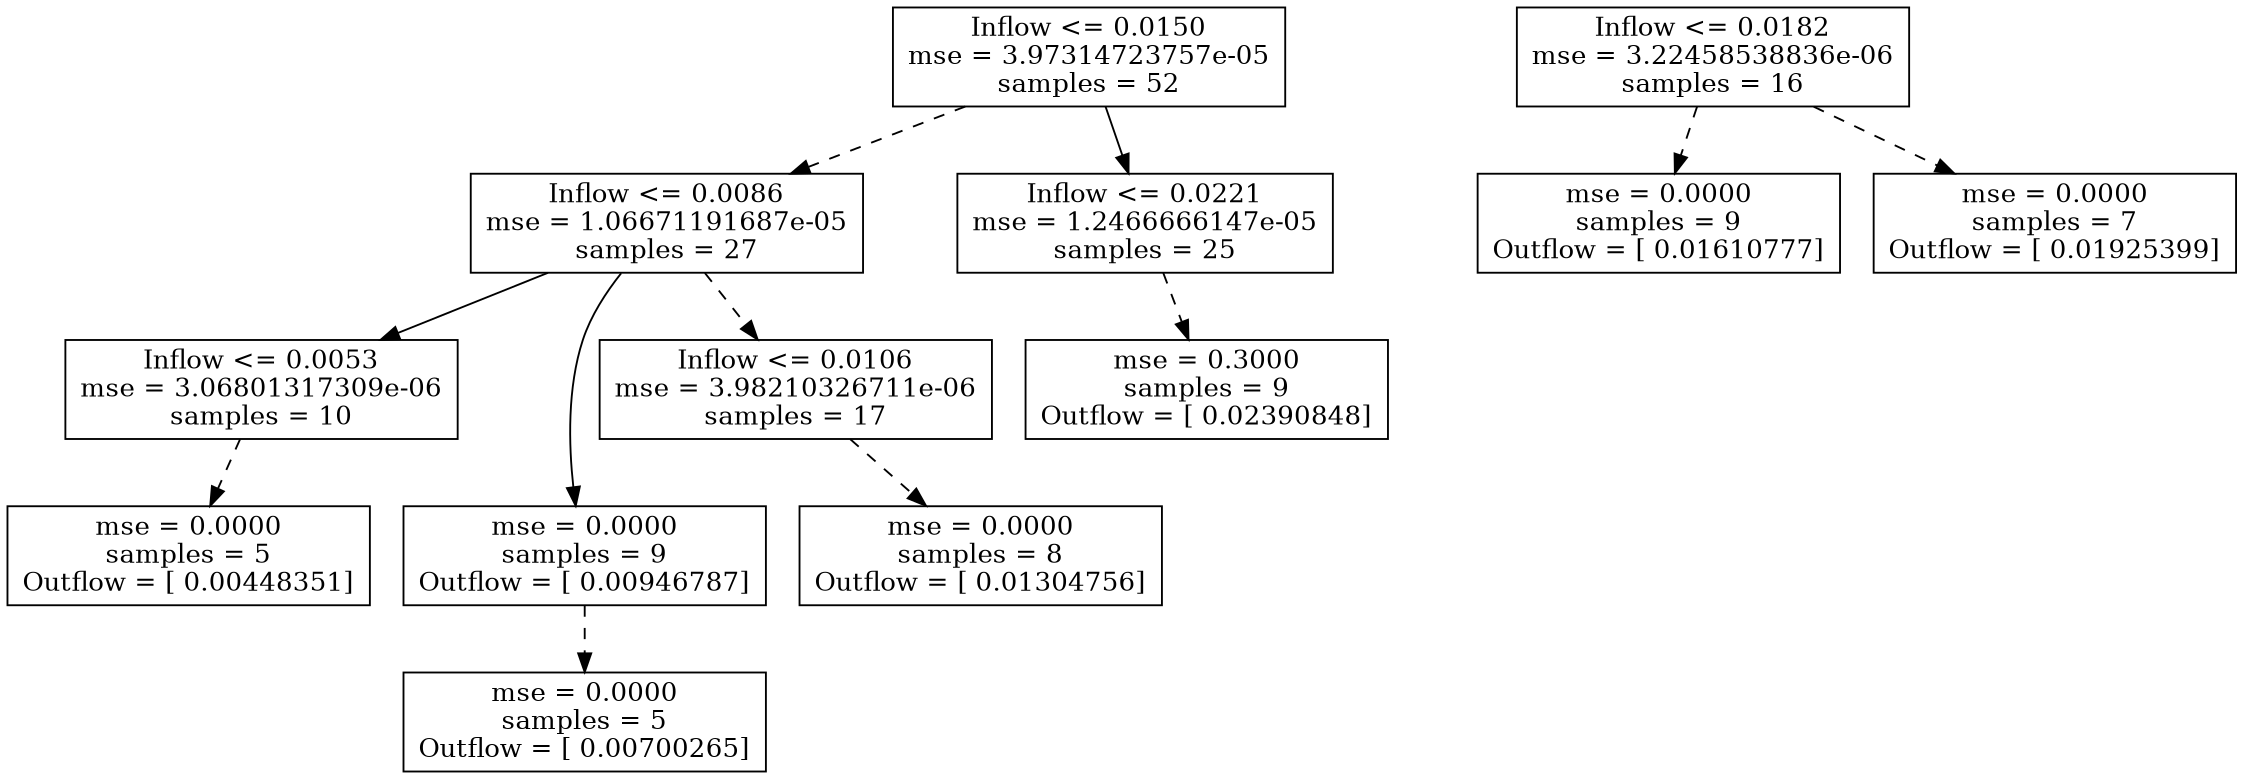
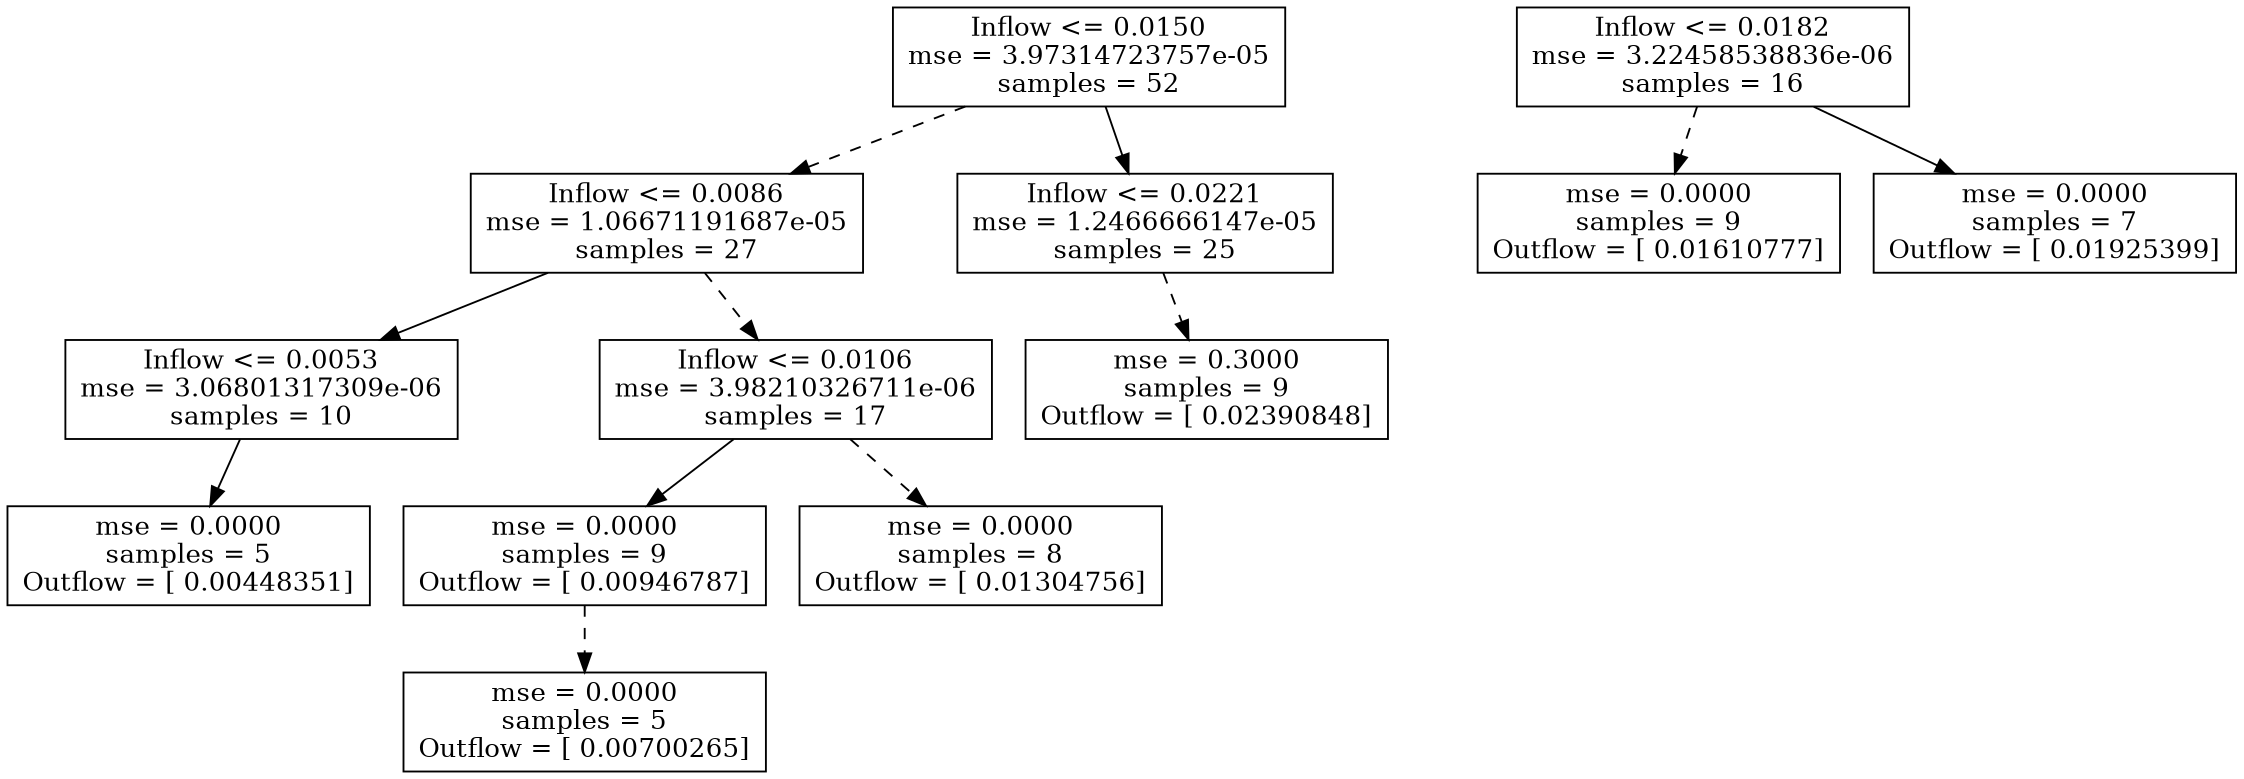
(1876, 136) -> (1876, 136)
(575, 375) -> (698, 467)
(229, 464) -> (229, 464)
